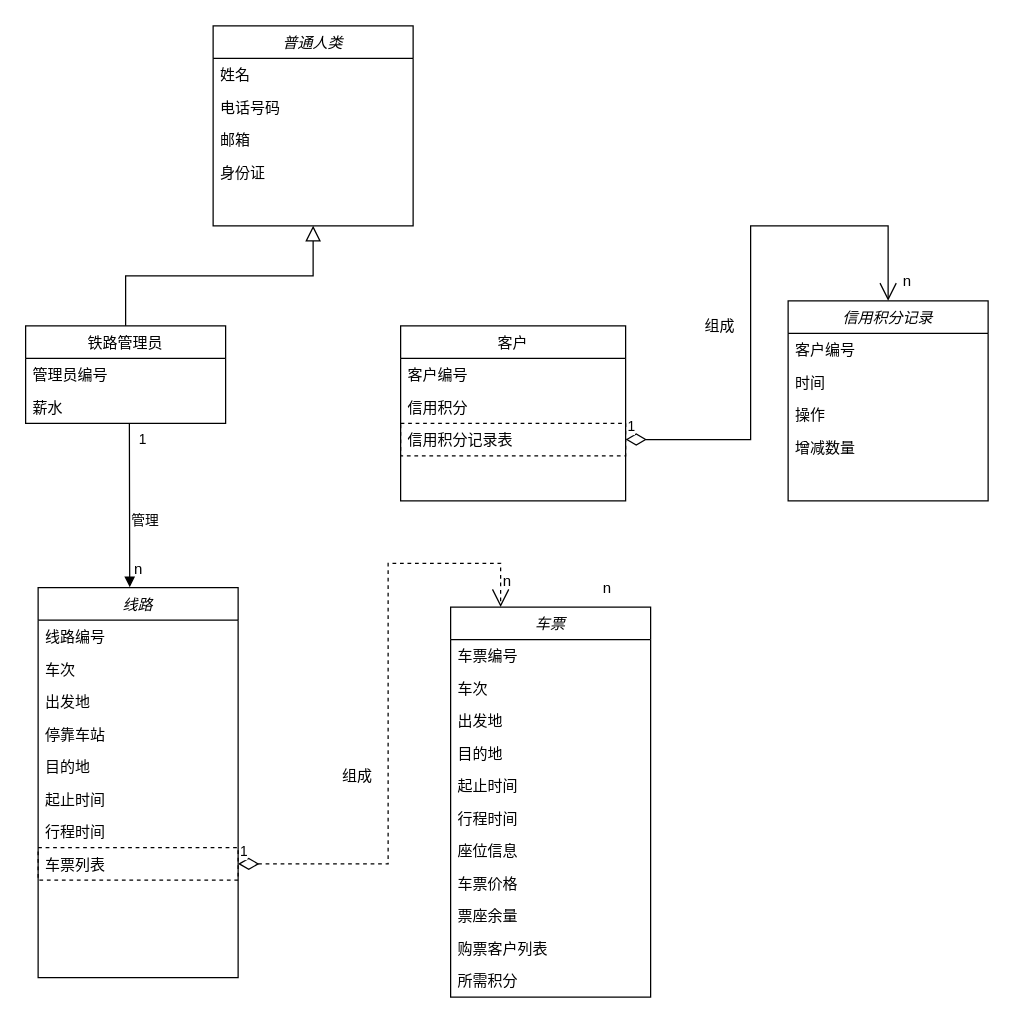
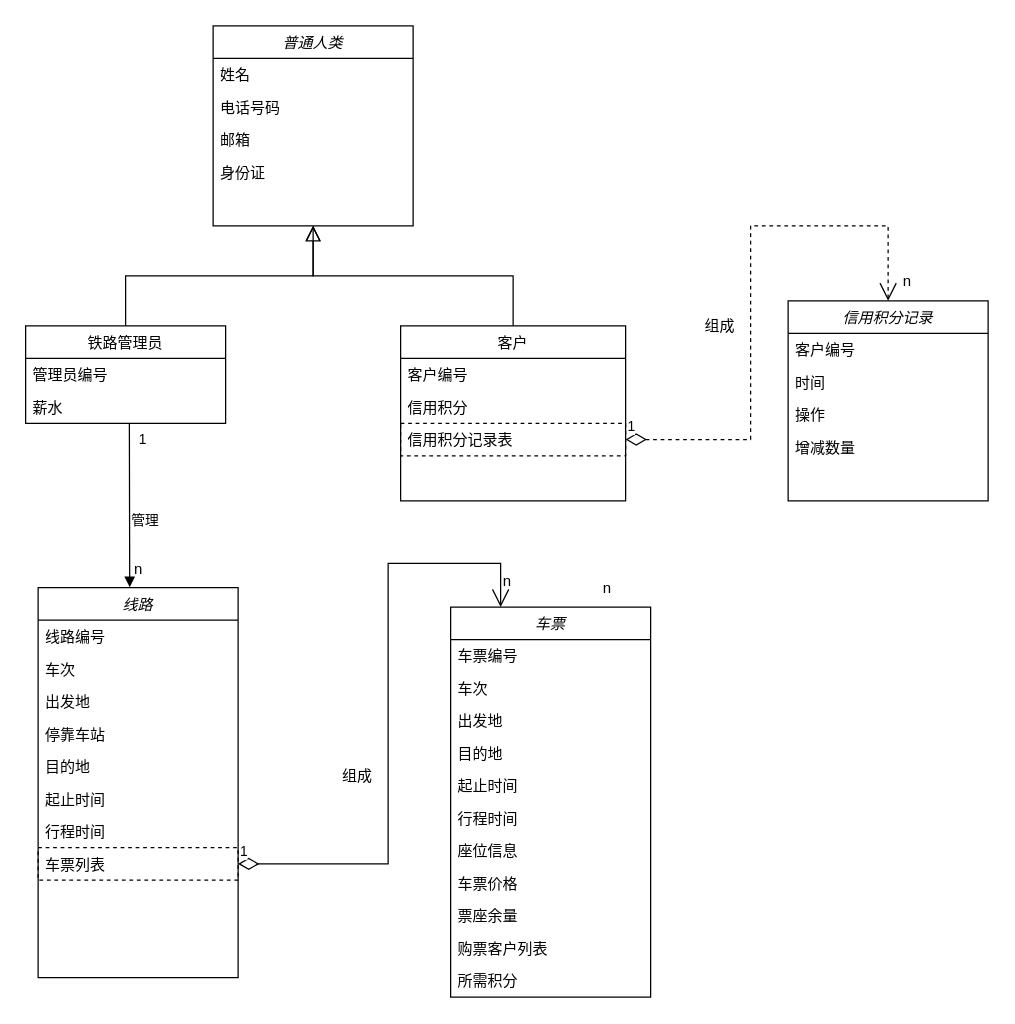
(312, 276) -> (313, 234)
none -> (439, 276)
(751, 282) -> (751, 282)
(388, 701) -> (388, 701)
